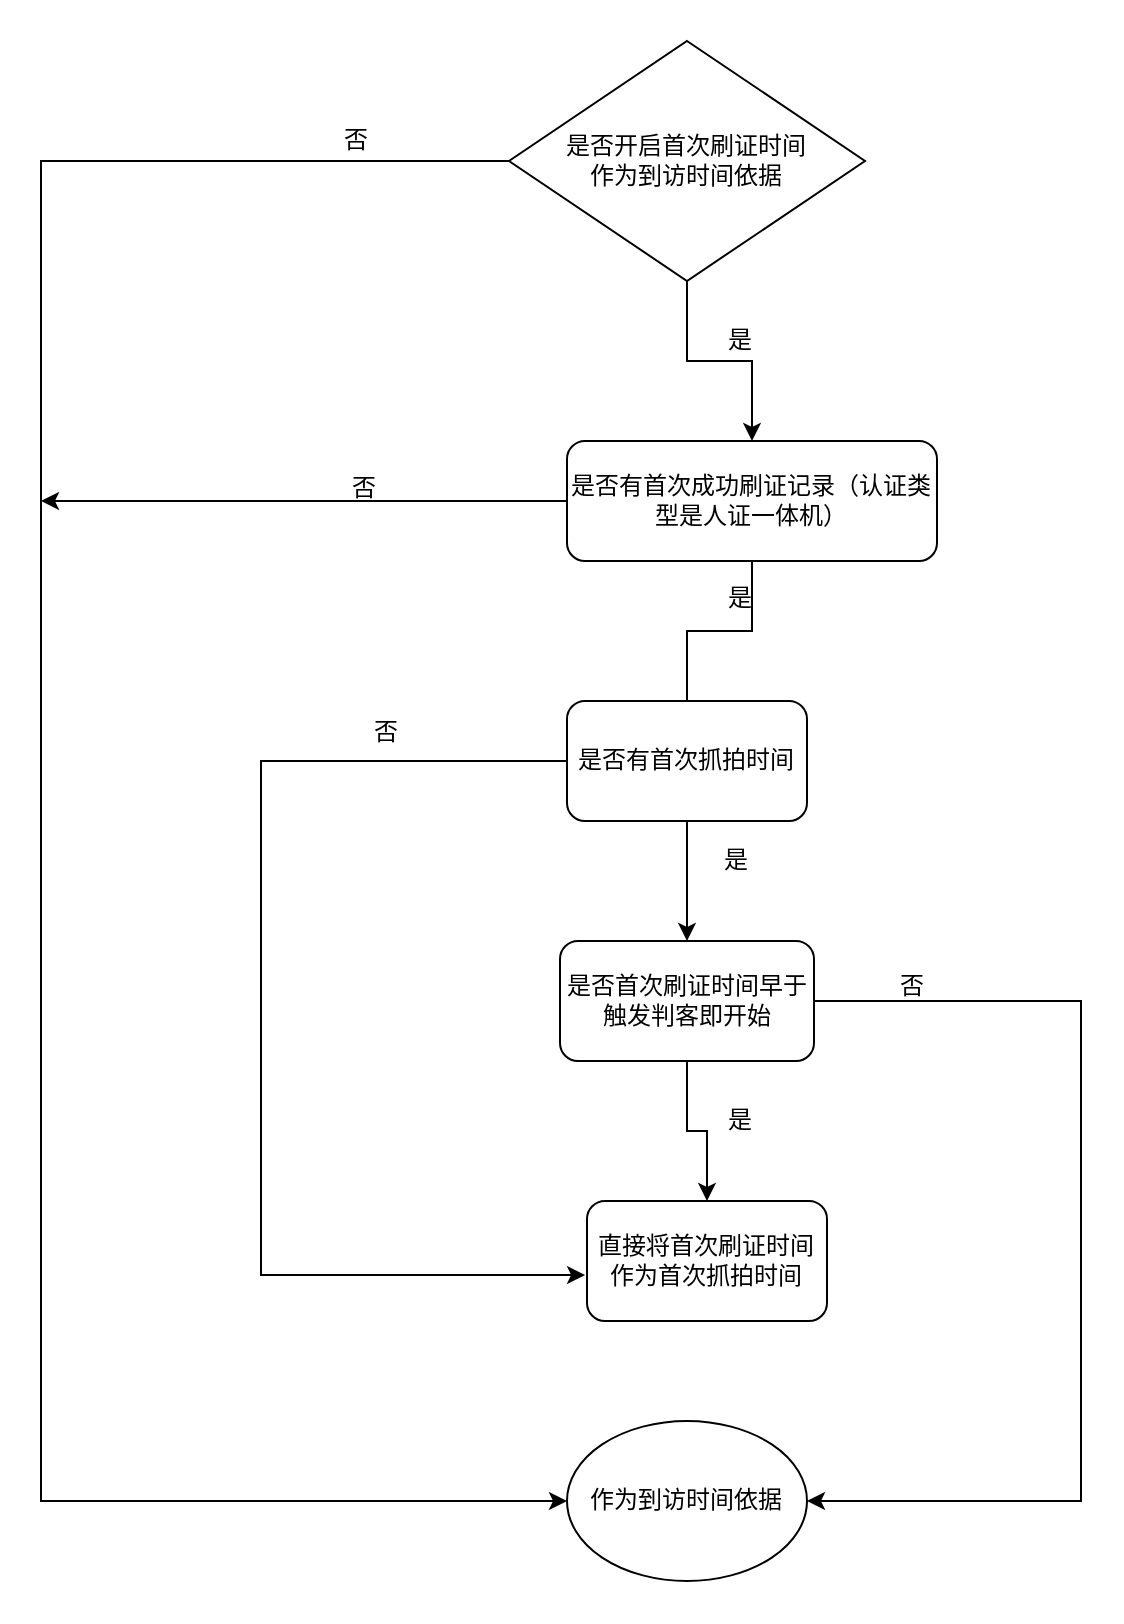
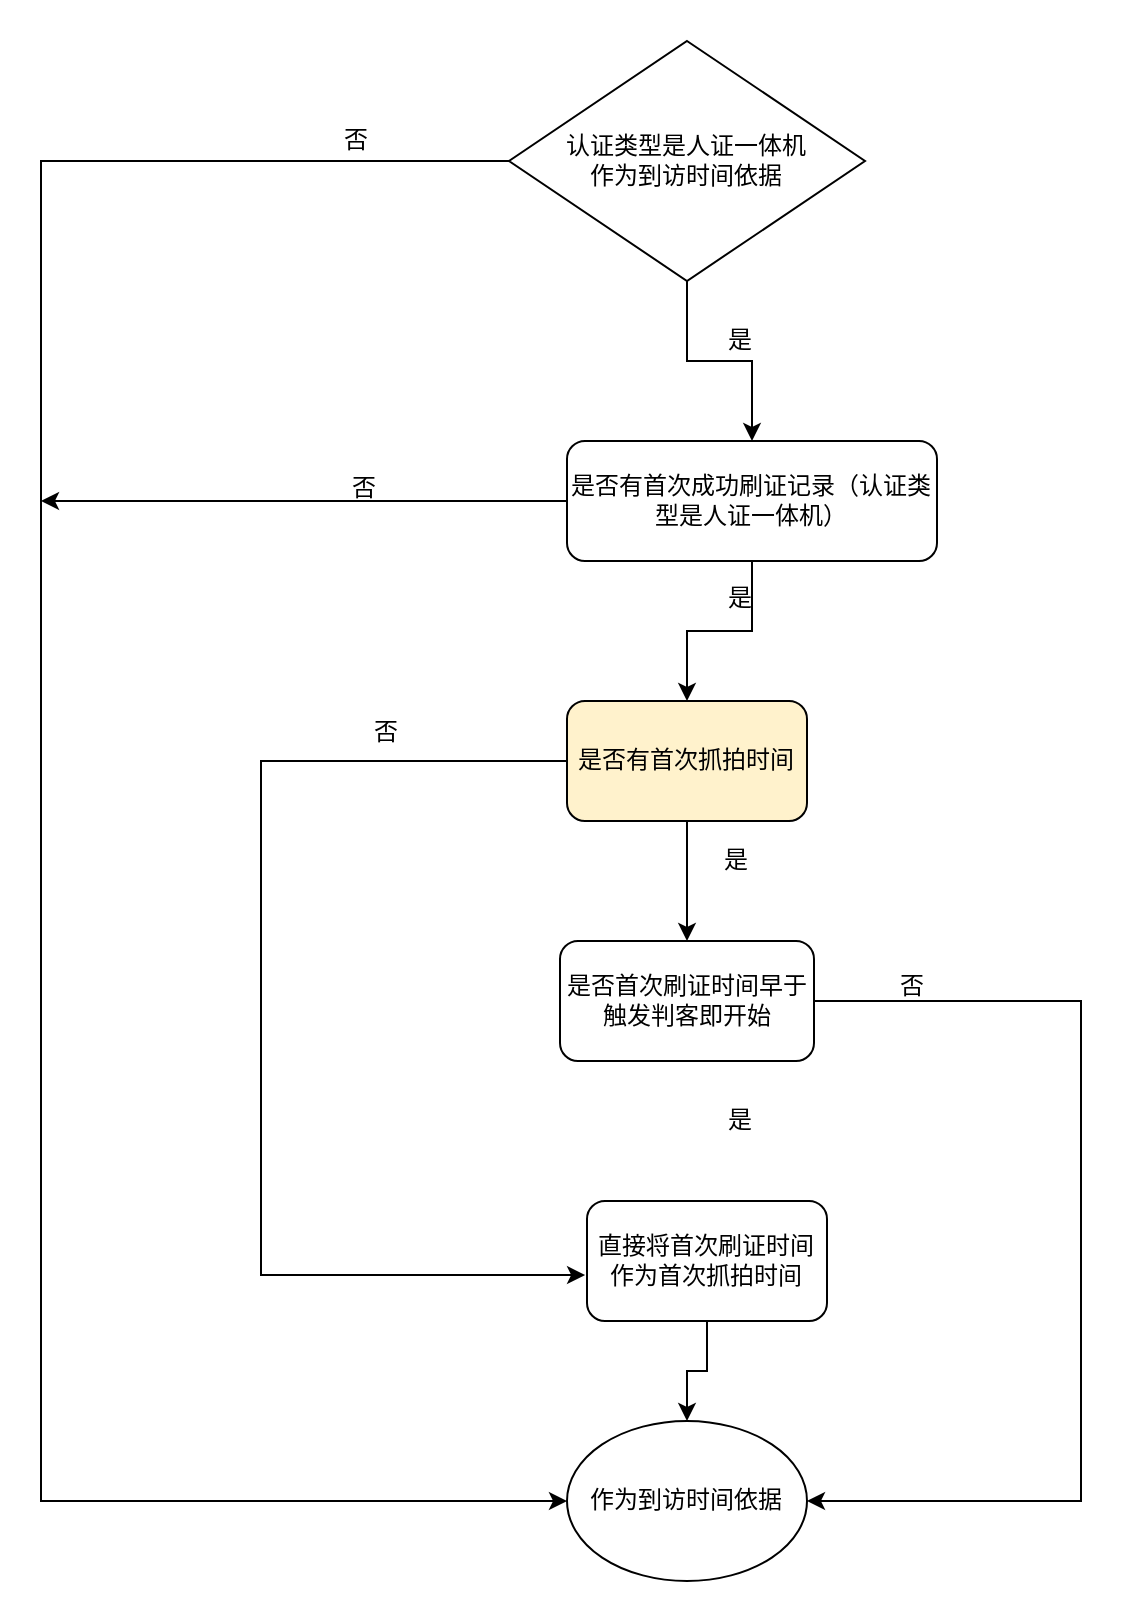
(687, 161) -> (687, 161)
(687, 691) -> (687, 686)
(687, 761) -> (687, 761)
(690, 1131) -> none
none -> (704, 1371)
